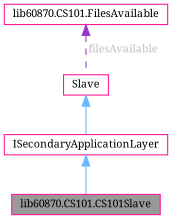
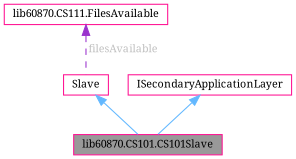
(86, 14) -> (86, 14)
(86, 120) -> (121, 119)
